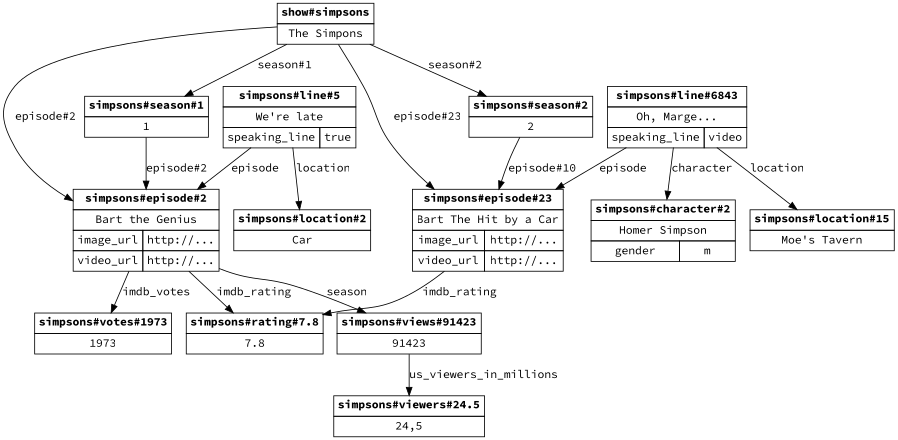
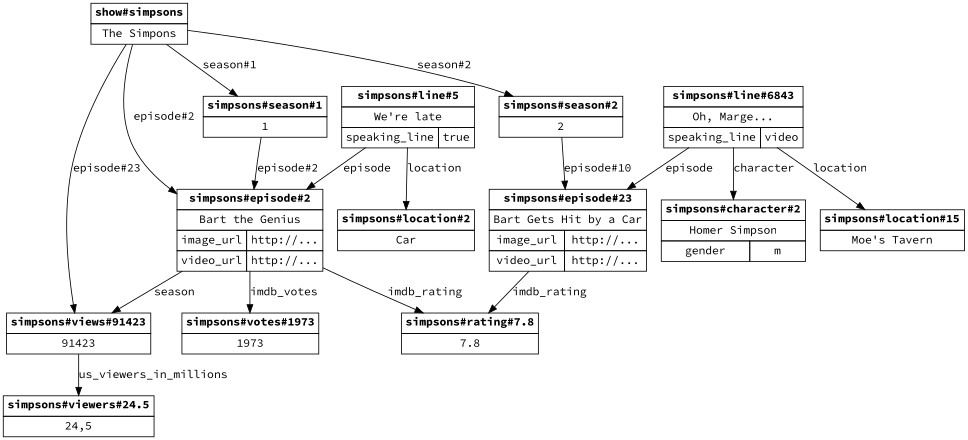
(377, 118) -> (72, 169)
(488, 220) -> (568, 220)
